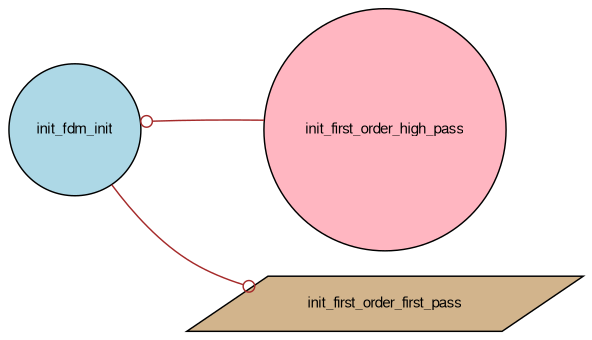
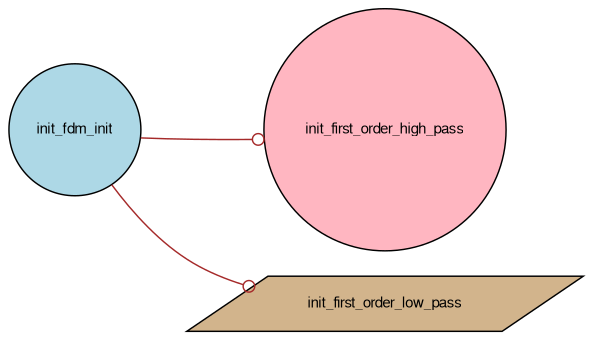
(208, 120) -> (196, 139)
(385, 304) -> (385, 304)
